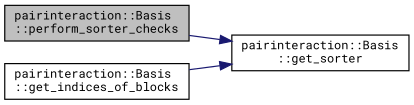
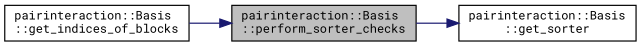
(205, 68) -> (205, 23)
